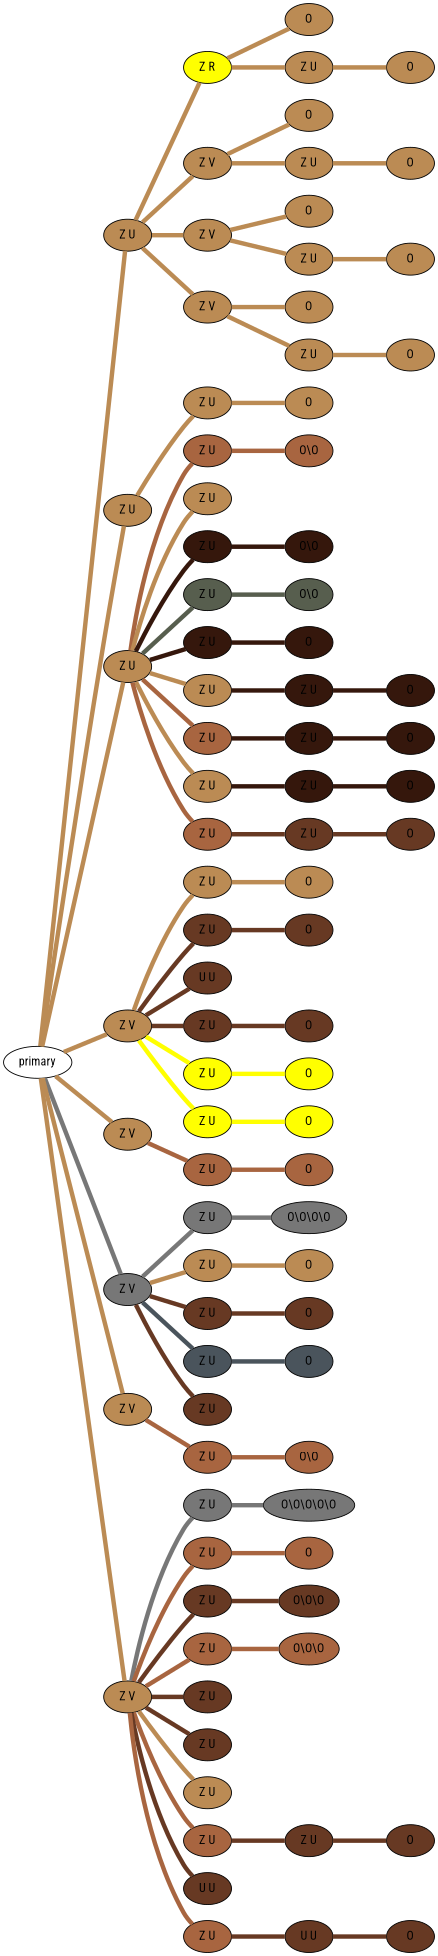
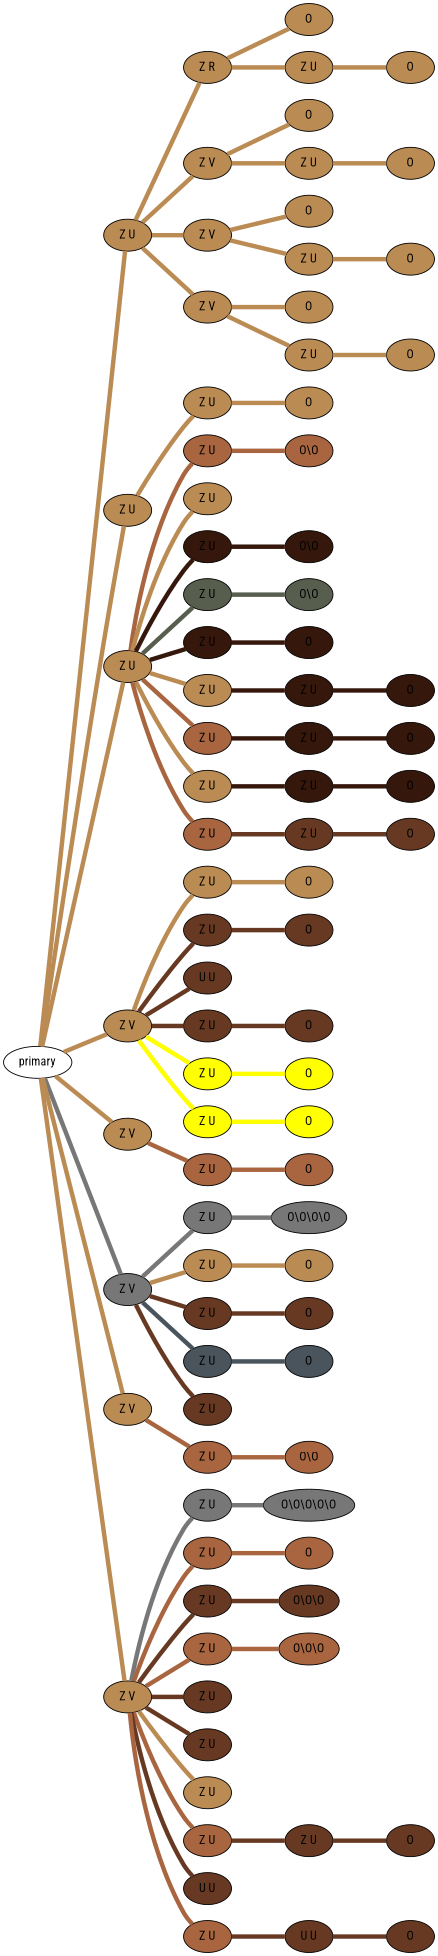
(208, 67) -> (208, 67)
